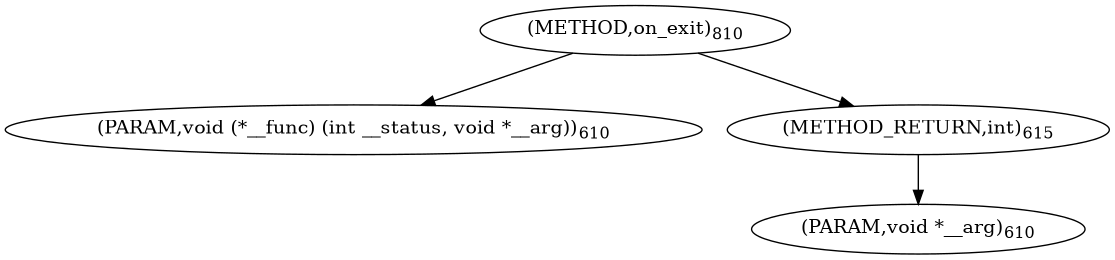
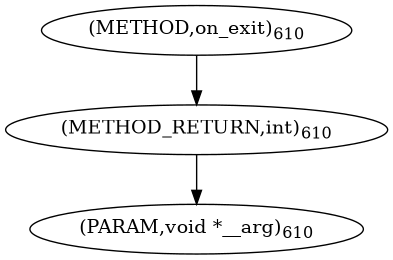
(728, 28) -> (289, 28)
(1038, 128) -> (317, 128)
(354, 130) -> none
